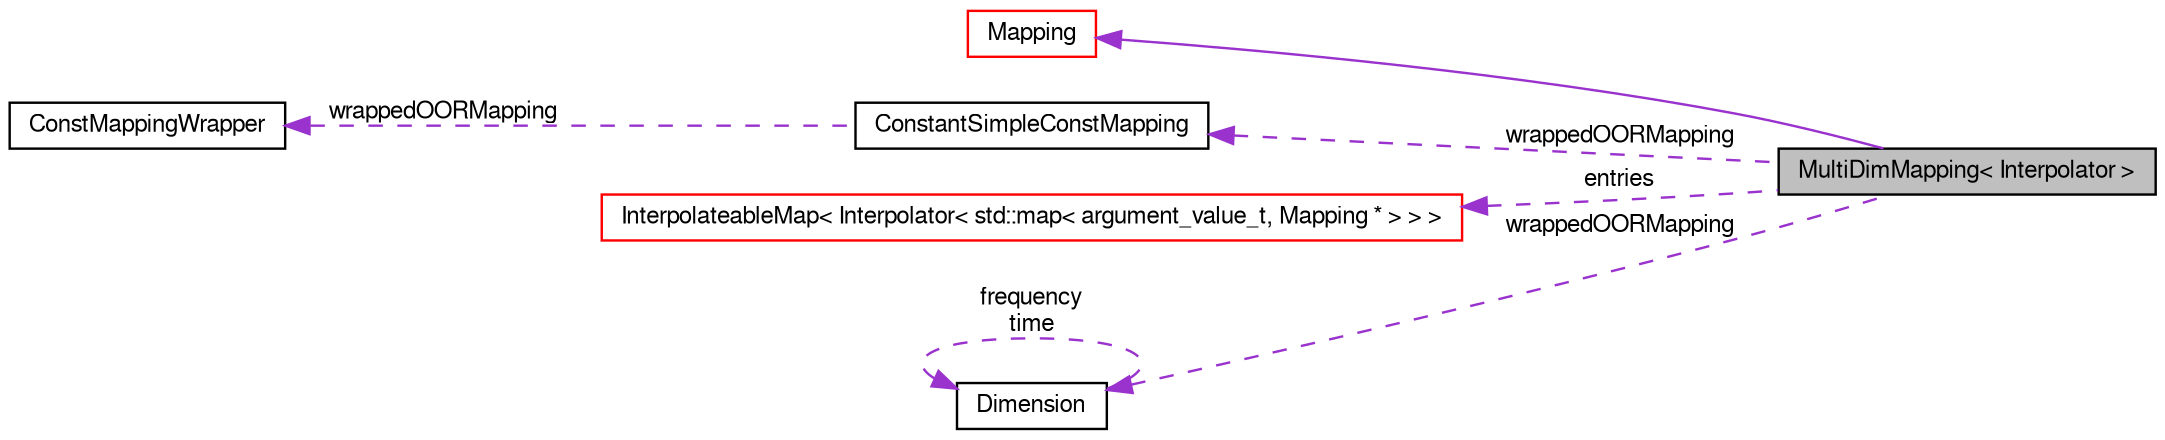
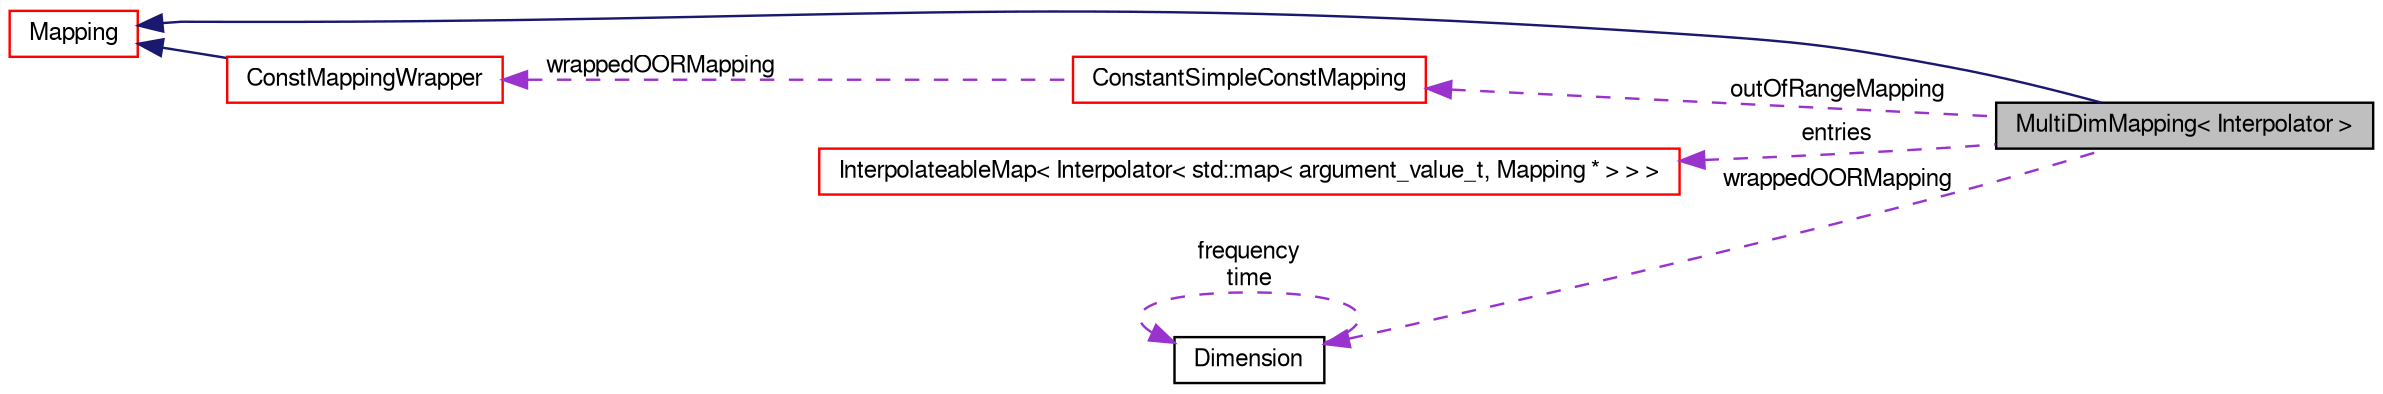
none -> (195, 53)
(1505, 78) -> (1135, 12)
(147, 126) -> (365, 80)
(1032, 126) -> (1249, 80)
(1620, 137) -> (1838, 91)
